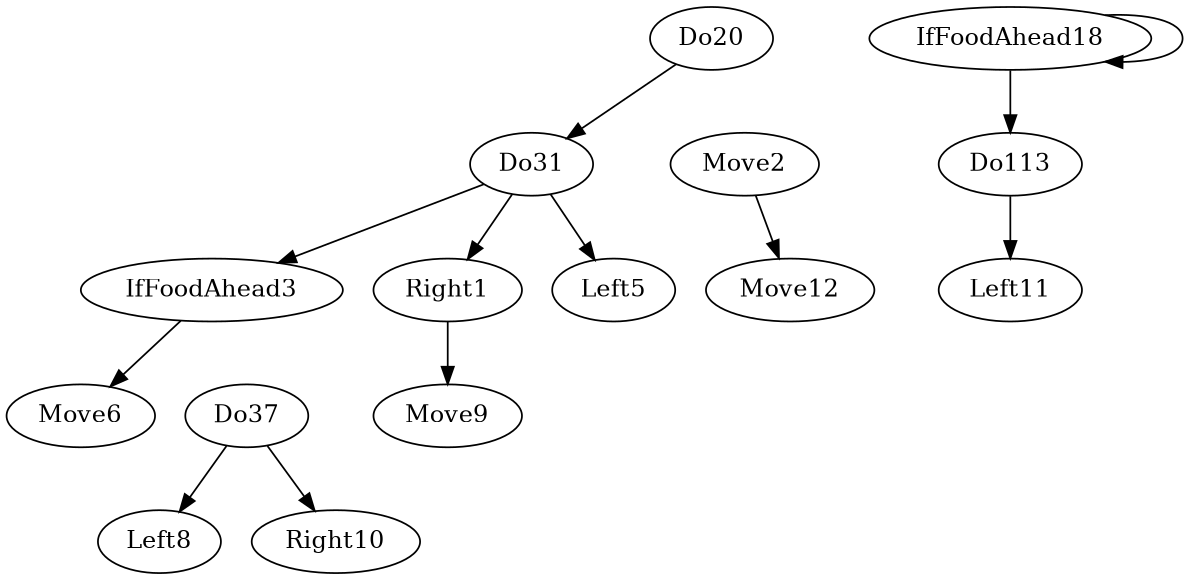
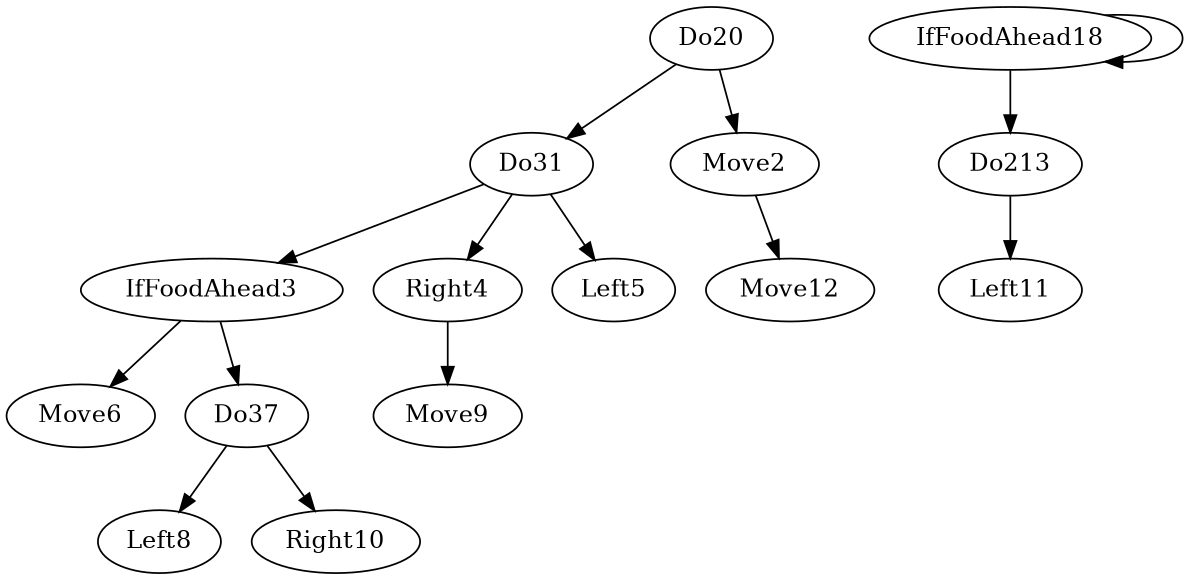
none -> (726, 92)
(1010, 164) -> (1010, 164)
(448, 290) -> (448, 290)
none -> (227, 345)
